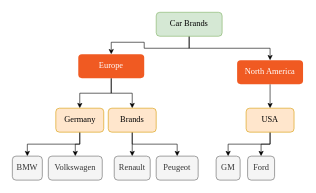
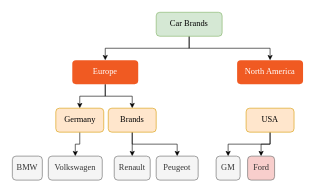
(111, 66) -> (105, 72)
(270, 102) -> none
(27, 146) -> none
(261, 168) -> (261, 168)
